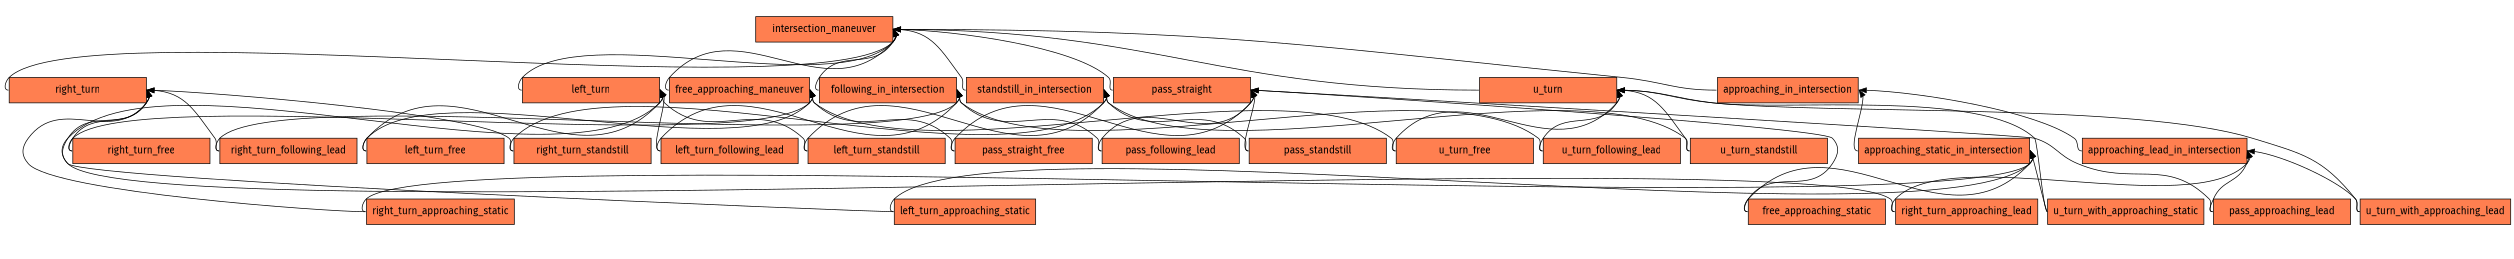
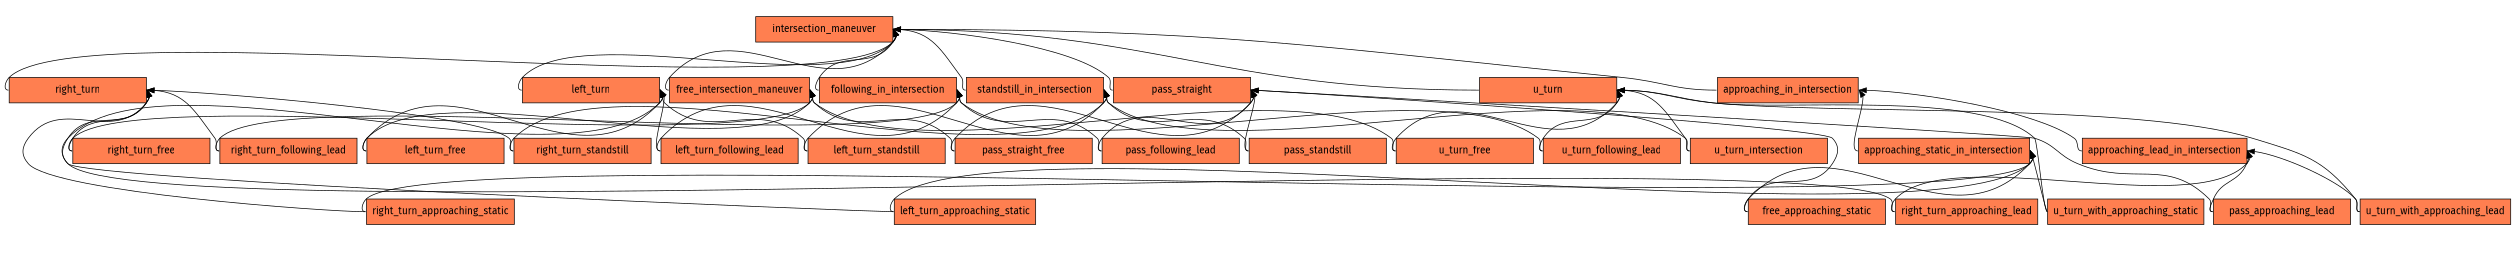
(739, 90) -> (739, 90)
(1759, 151) -> (1759, 151)
